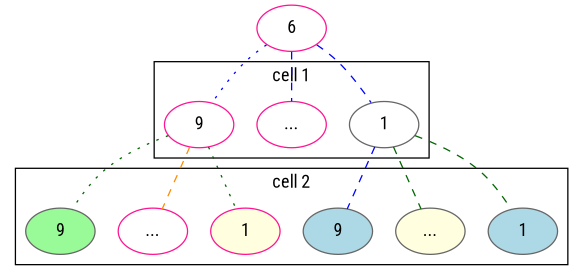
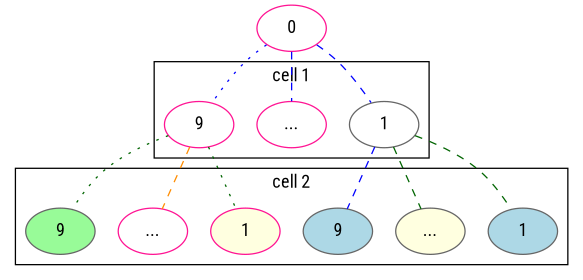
(292, 28) -> (292, 28)
